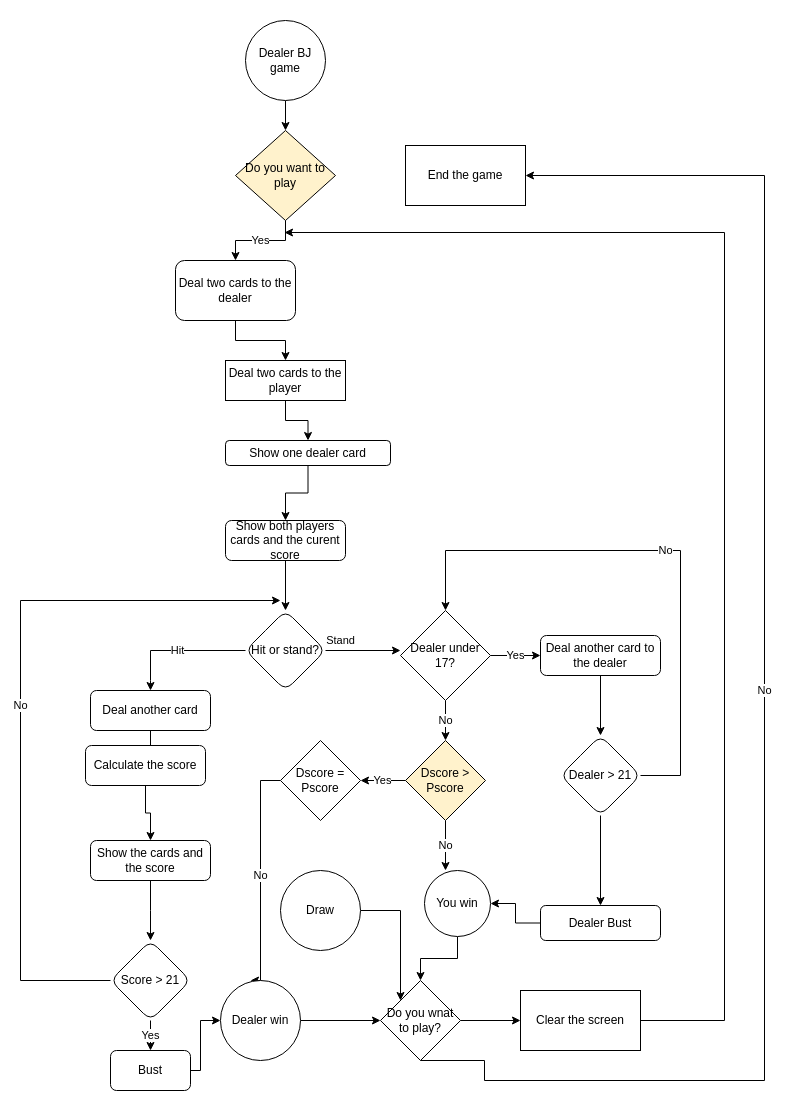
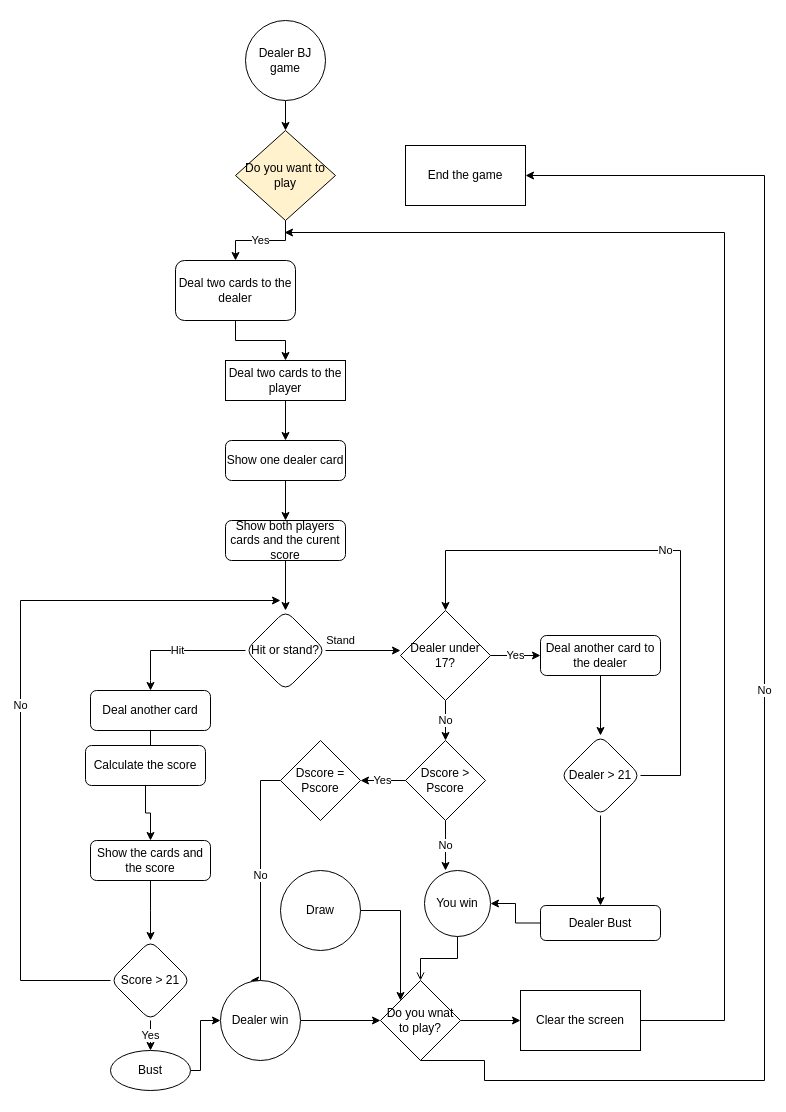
(308, 453) -> (286, 461)
(446, 781) -> (446, 781)
(421, 972) -> (421, 974)
(151, 1071) -> (151, 1071)
